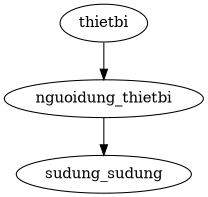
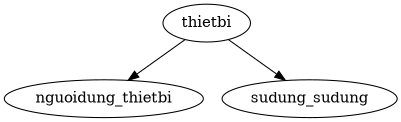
(104, 131) -> (252, 57)
